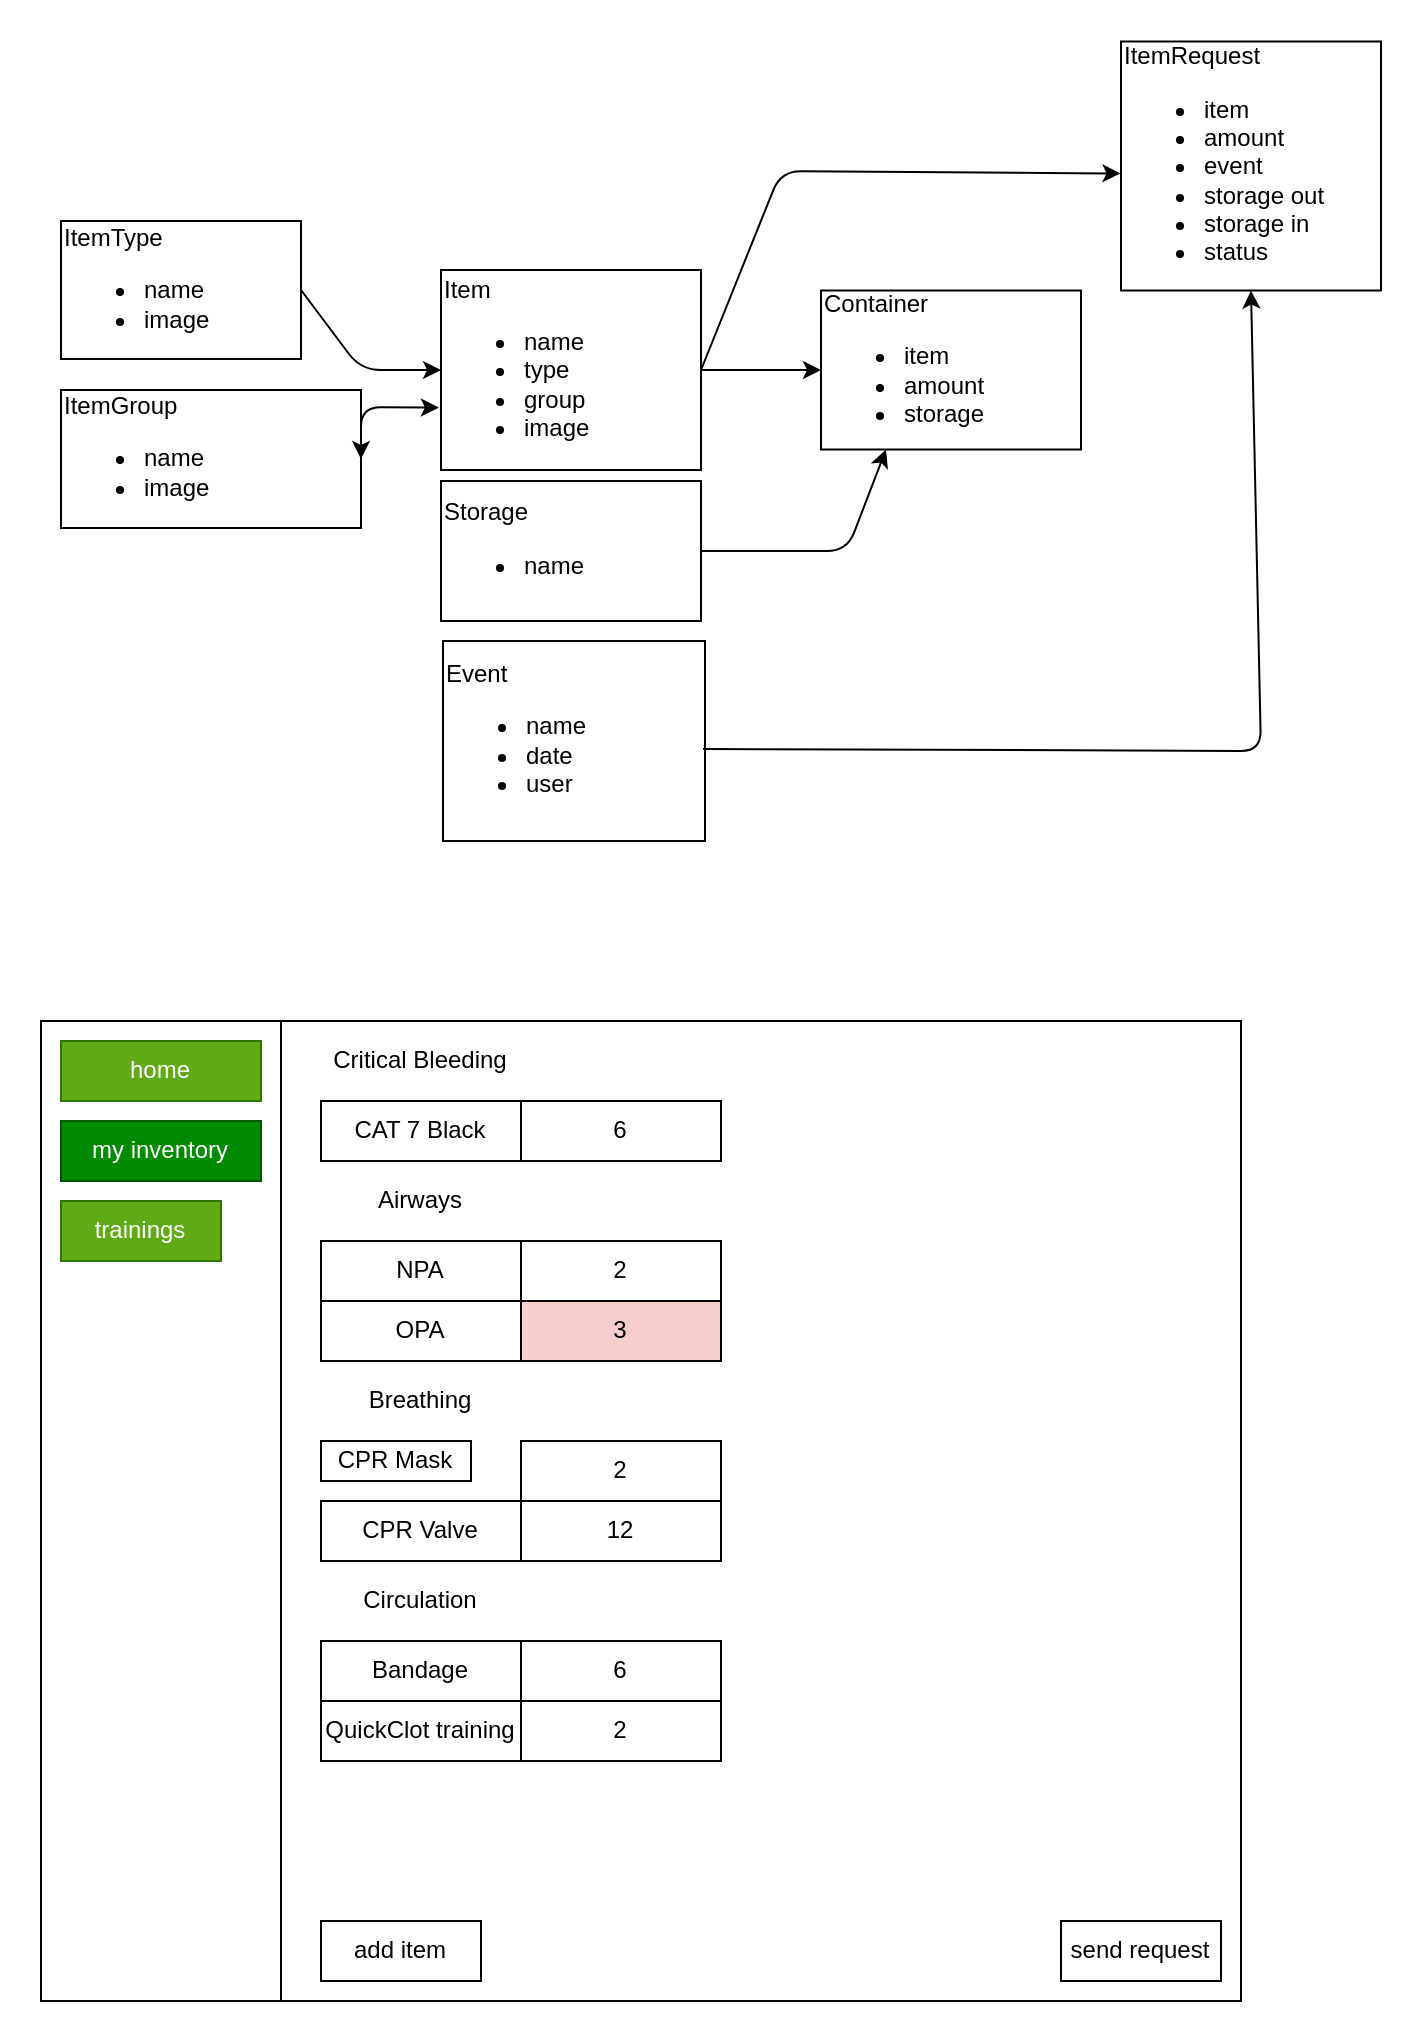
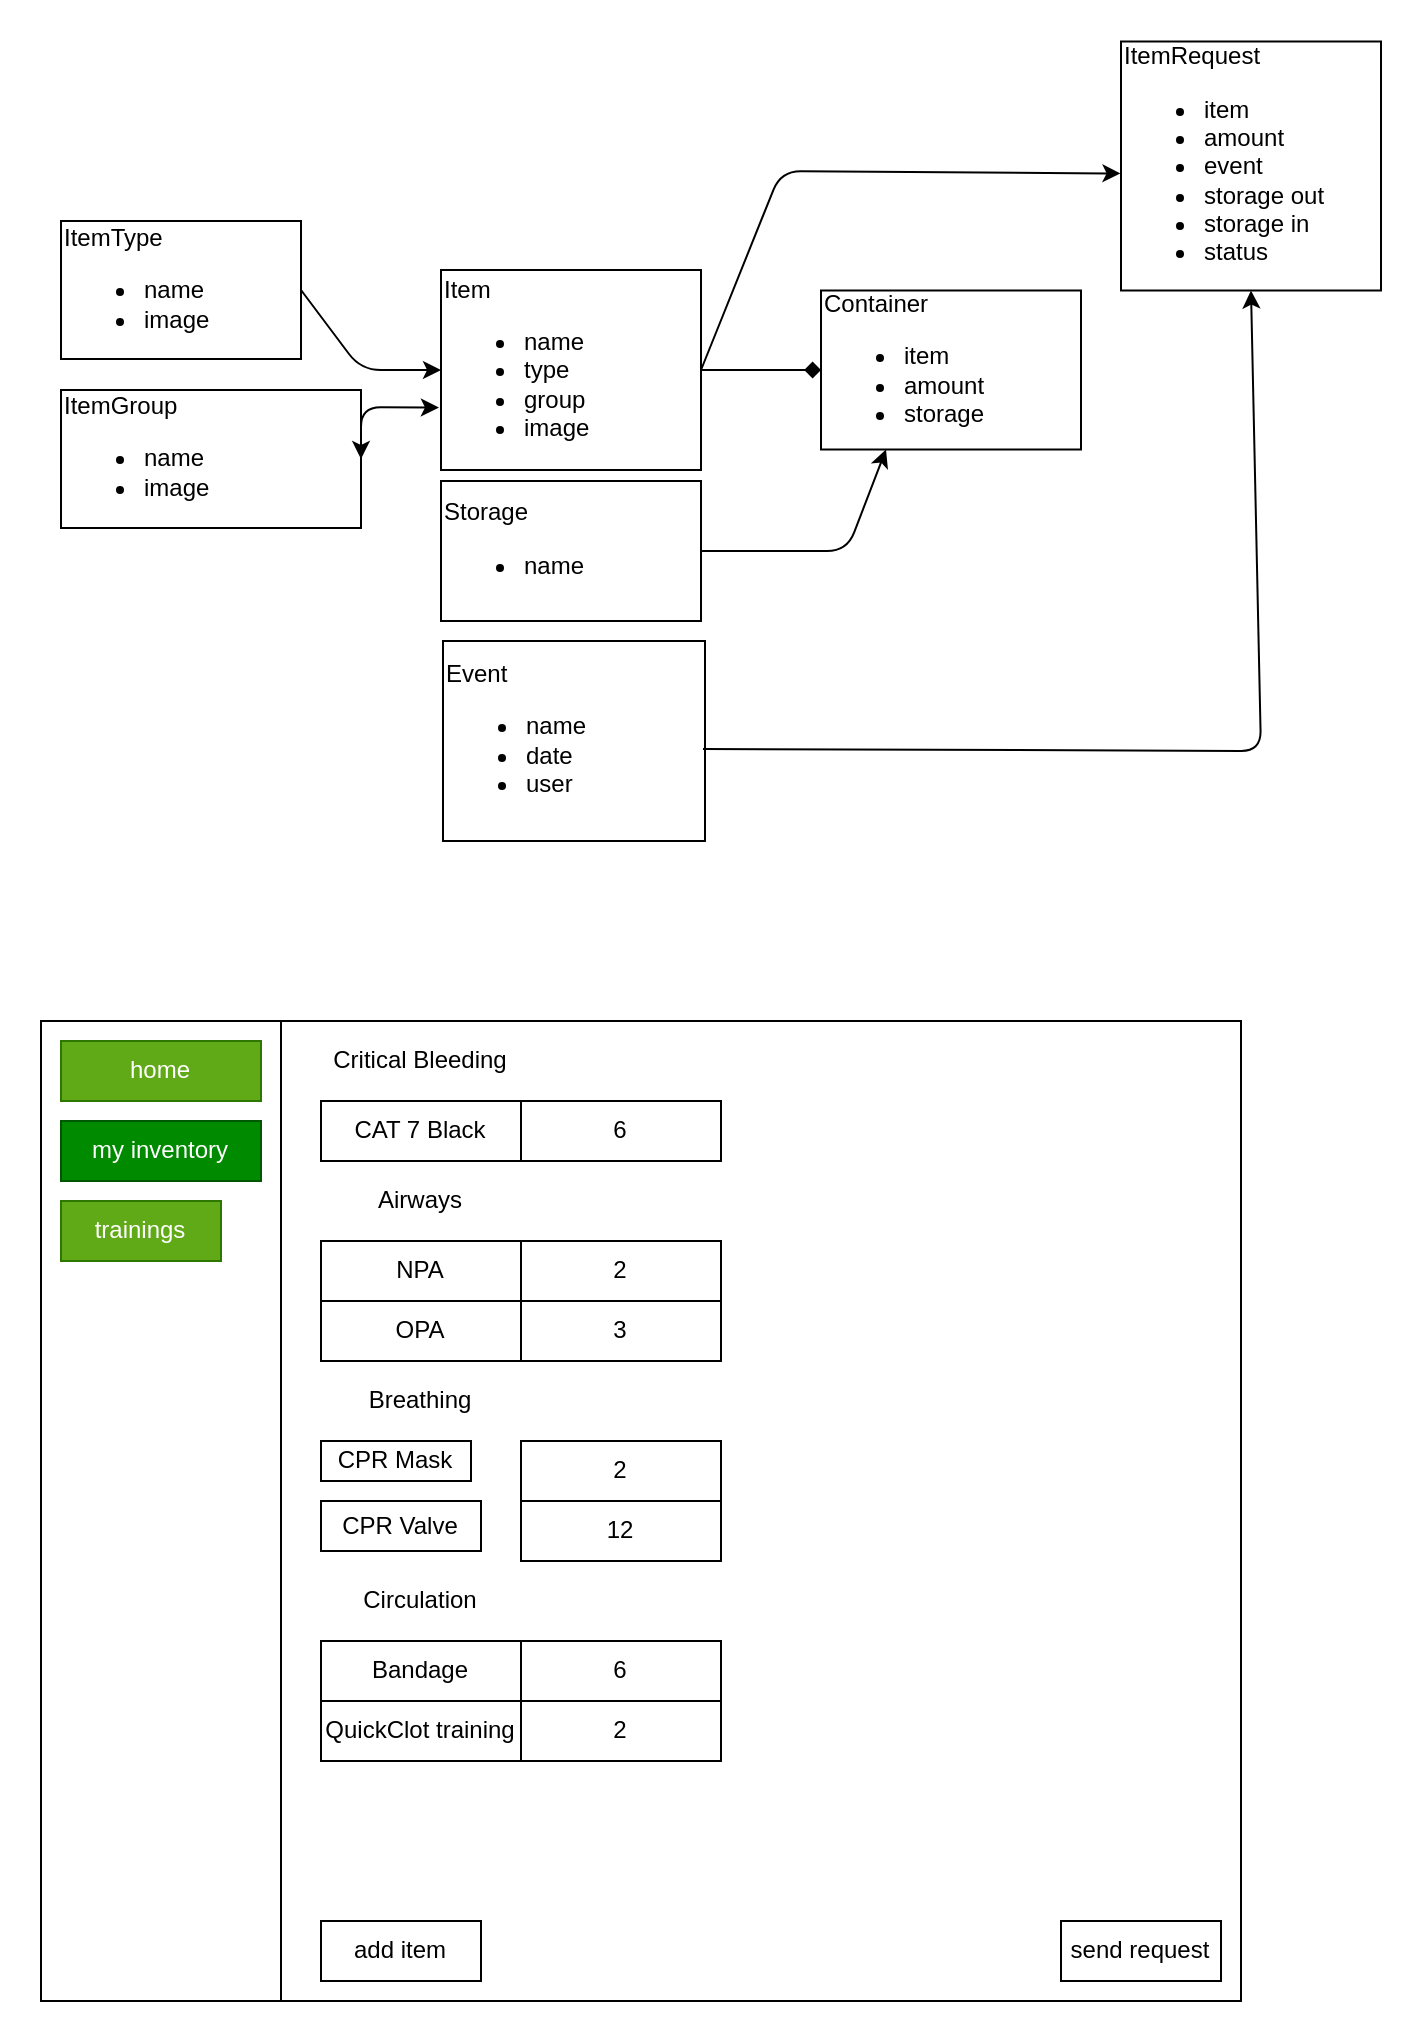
(805, 370) -> (804, 370)
(621, 1331) -> (621, 1331)
(421, 1531) -> (401, 1526)
